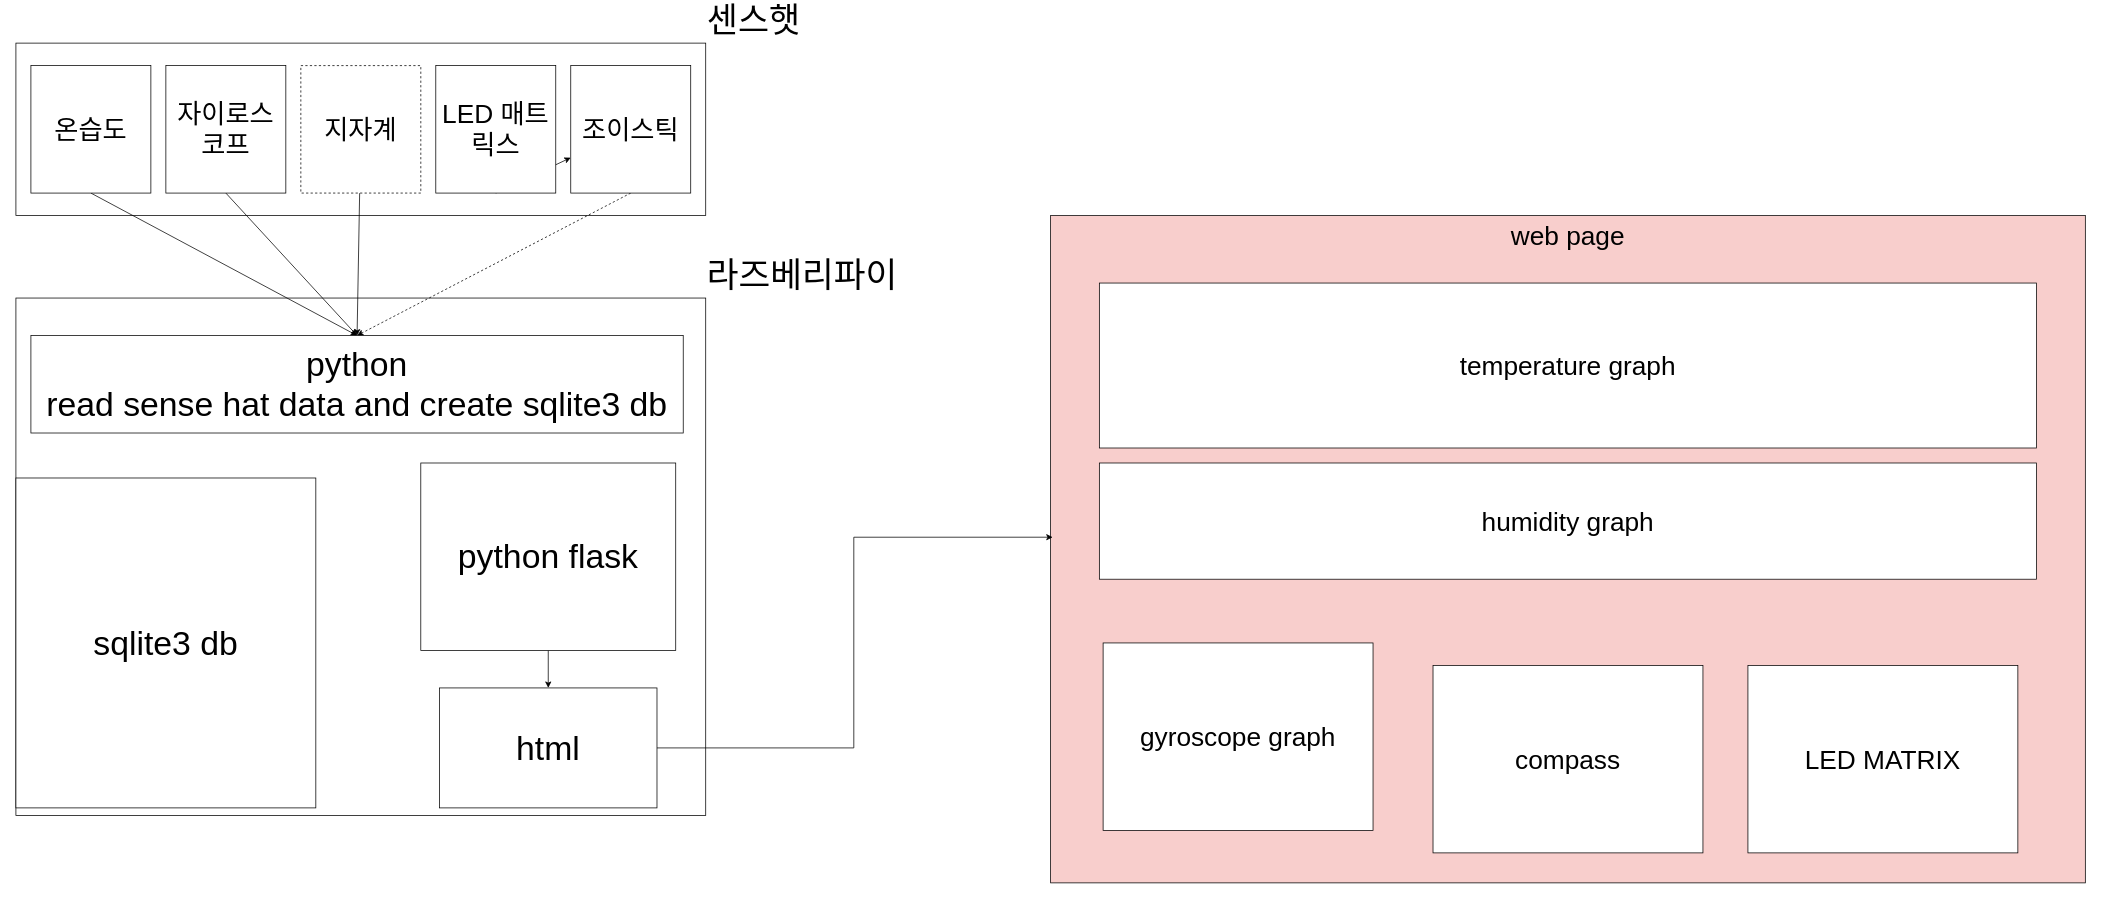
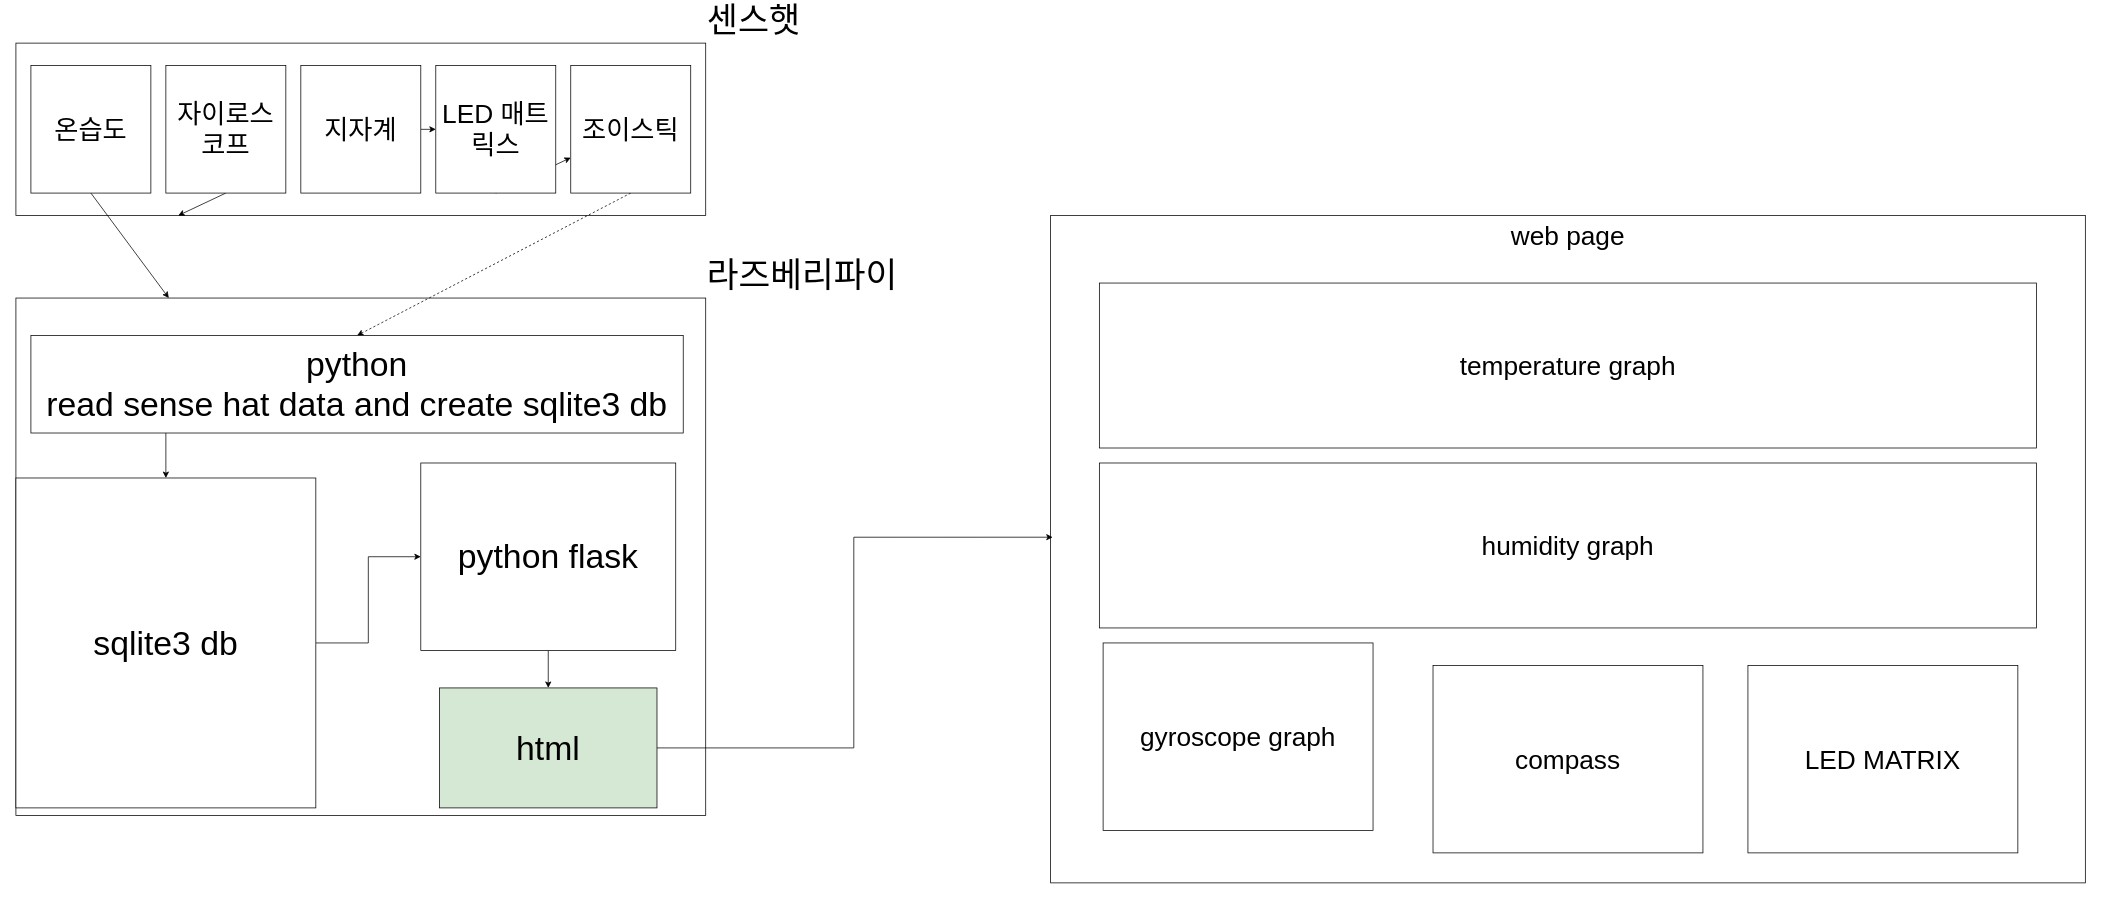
(360, 129) -> (360, 129)
(1568, 237) -> (1568, 237)
(358, 255) -> (425, 129)
(220, 263) -> (128, 243)
(289, 263) -> (204, 203)
none -> (165, 471)
(1568, 521) -> (1568, 546)
none -> (368, 578)
(548, 748) -> (548, 748)
